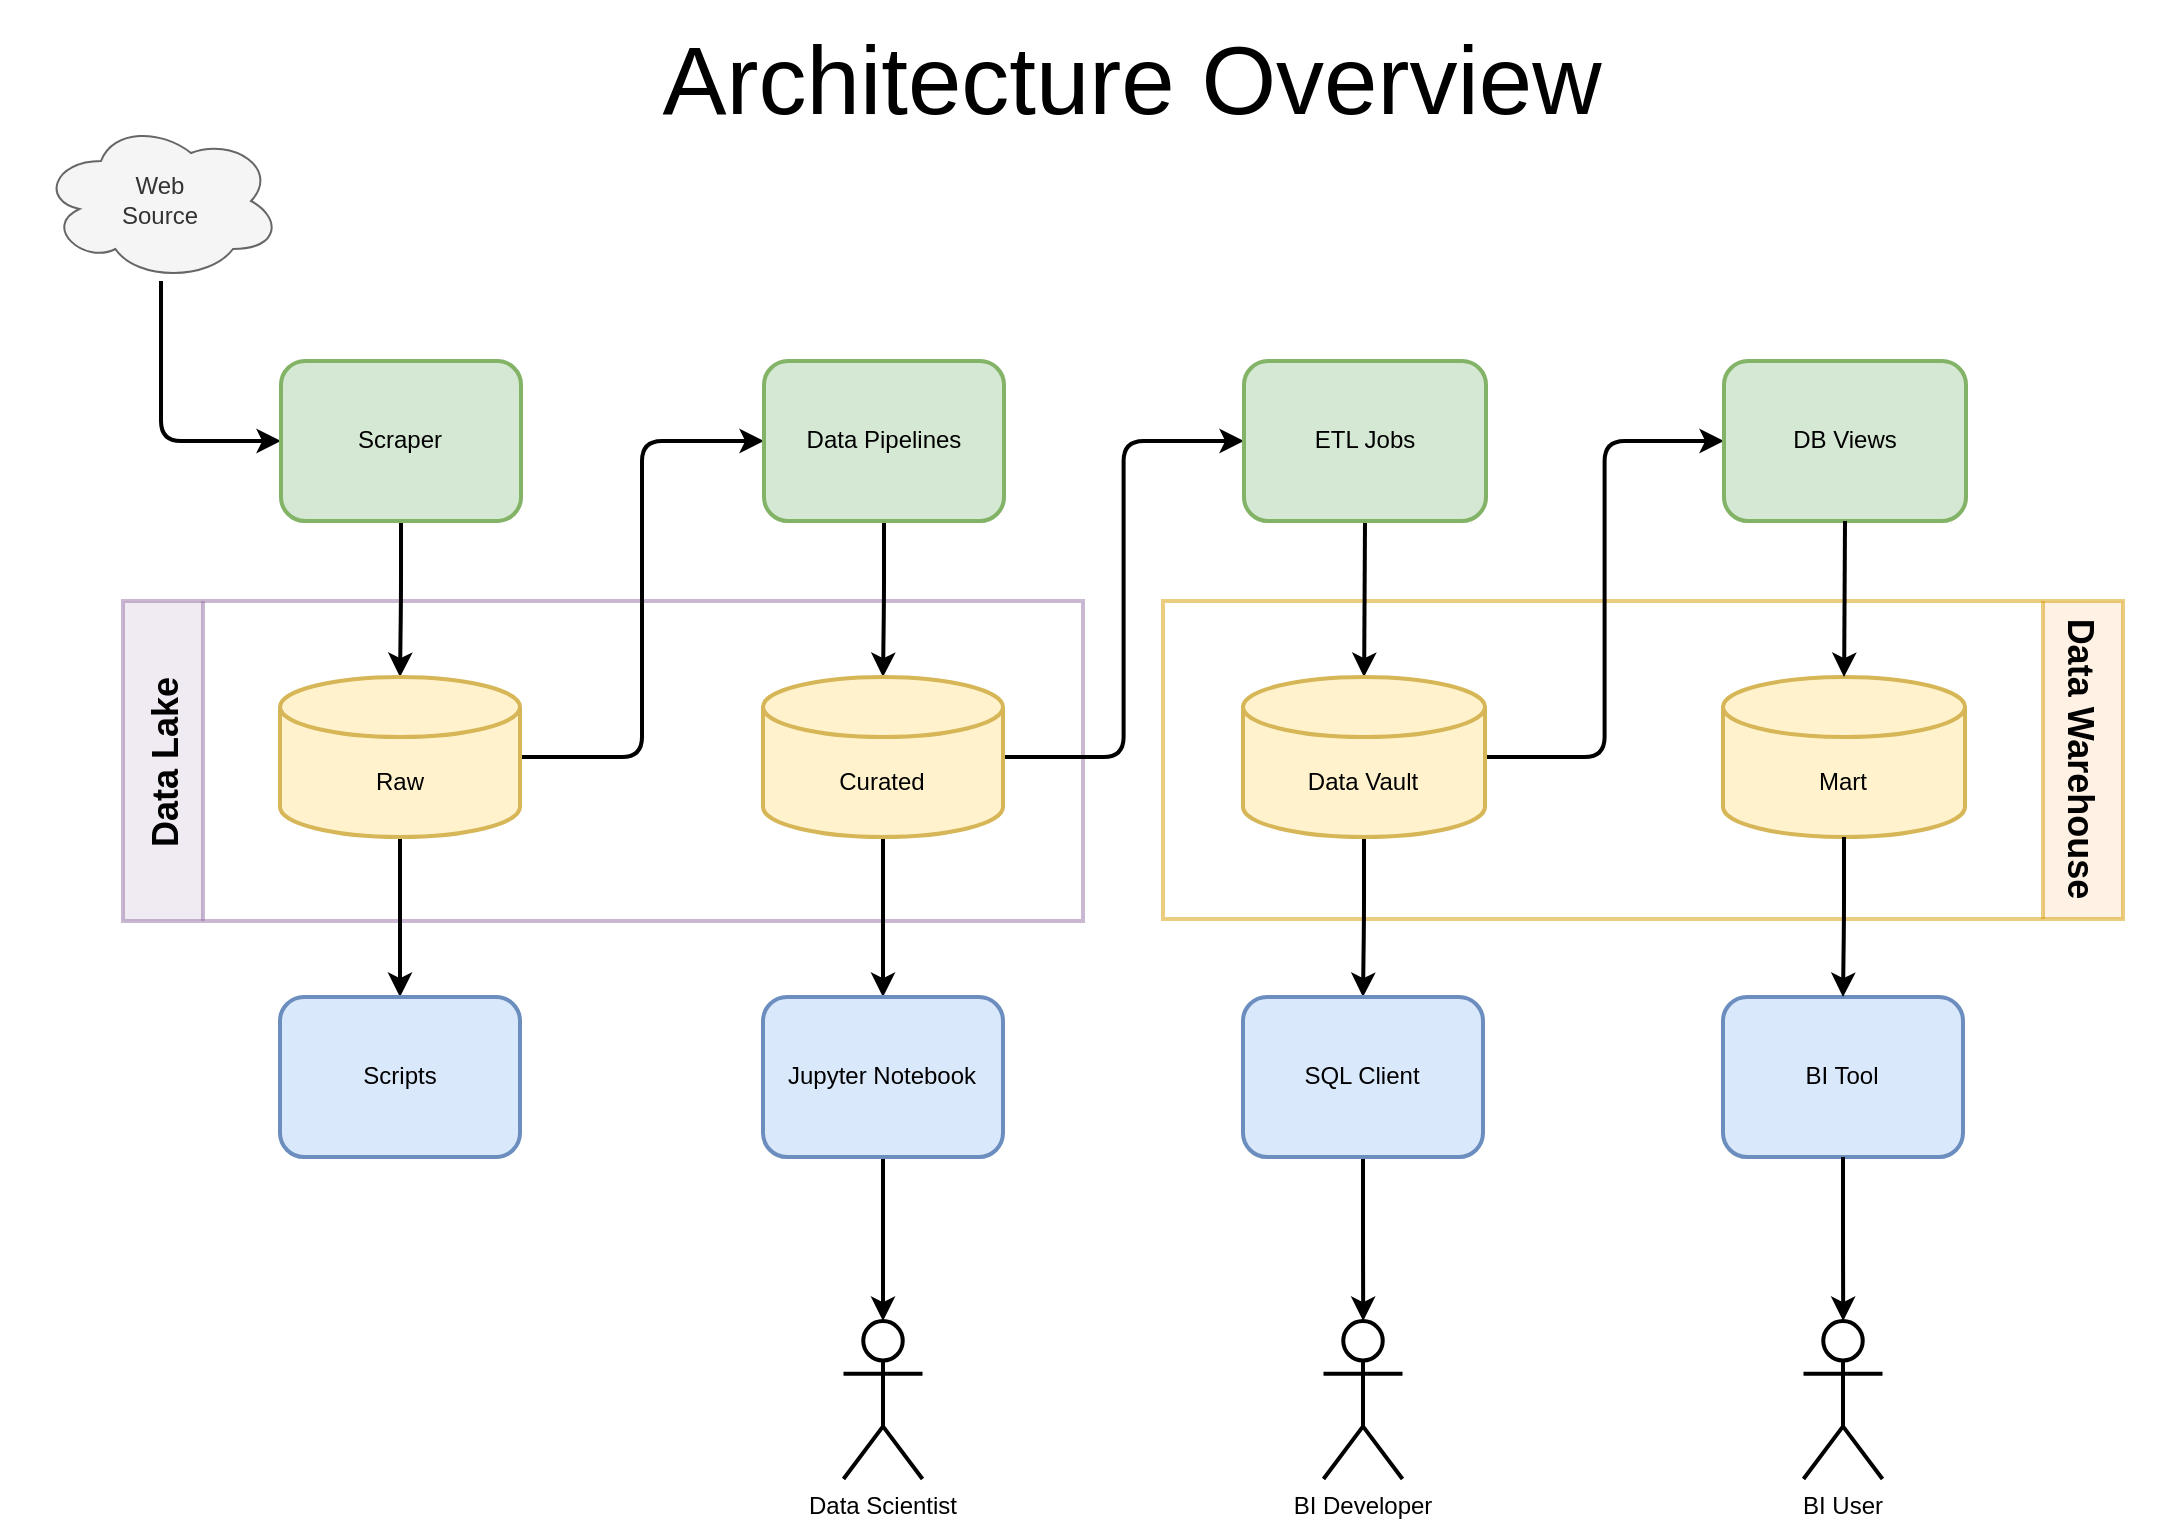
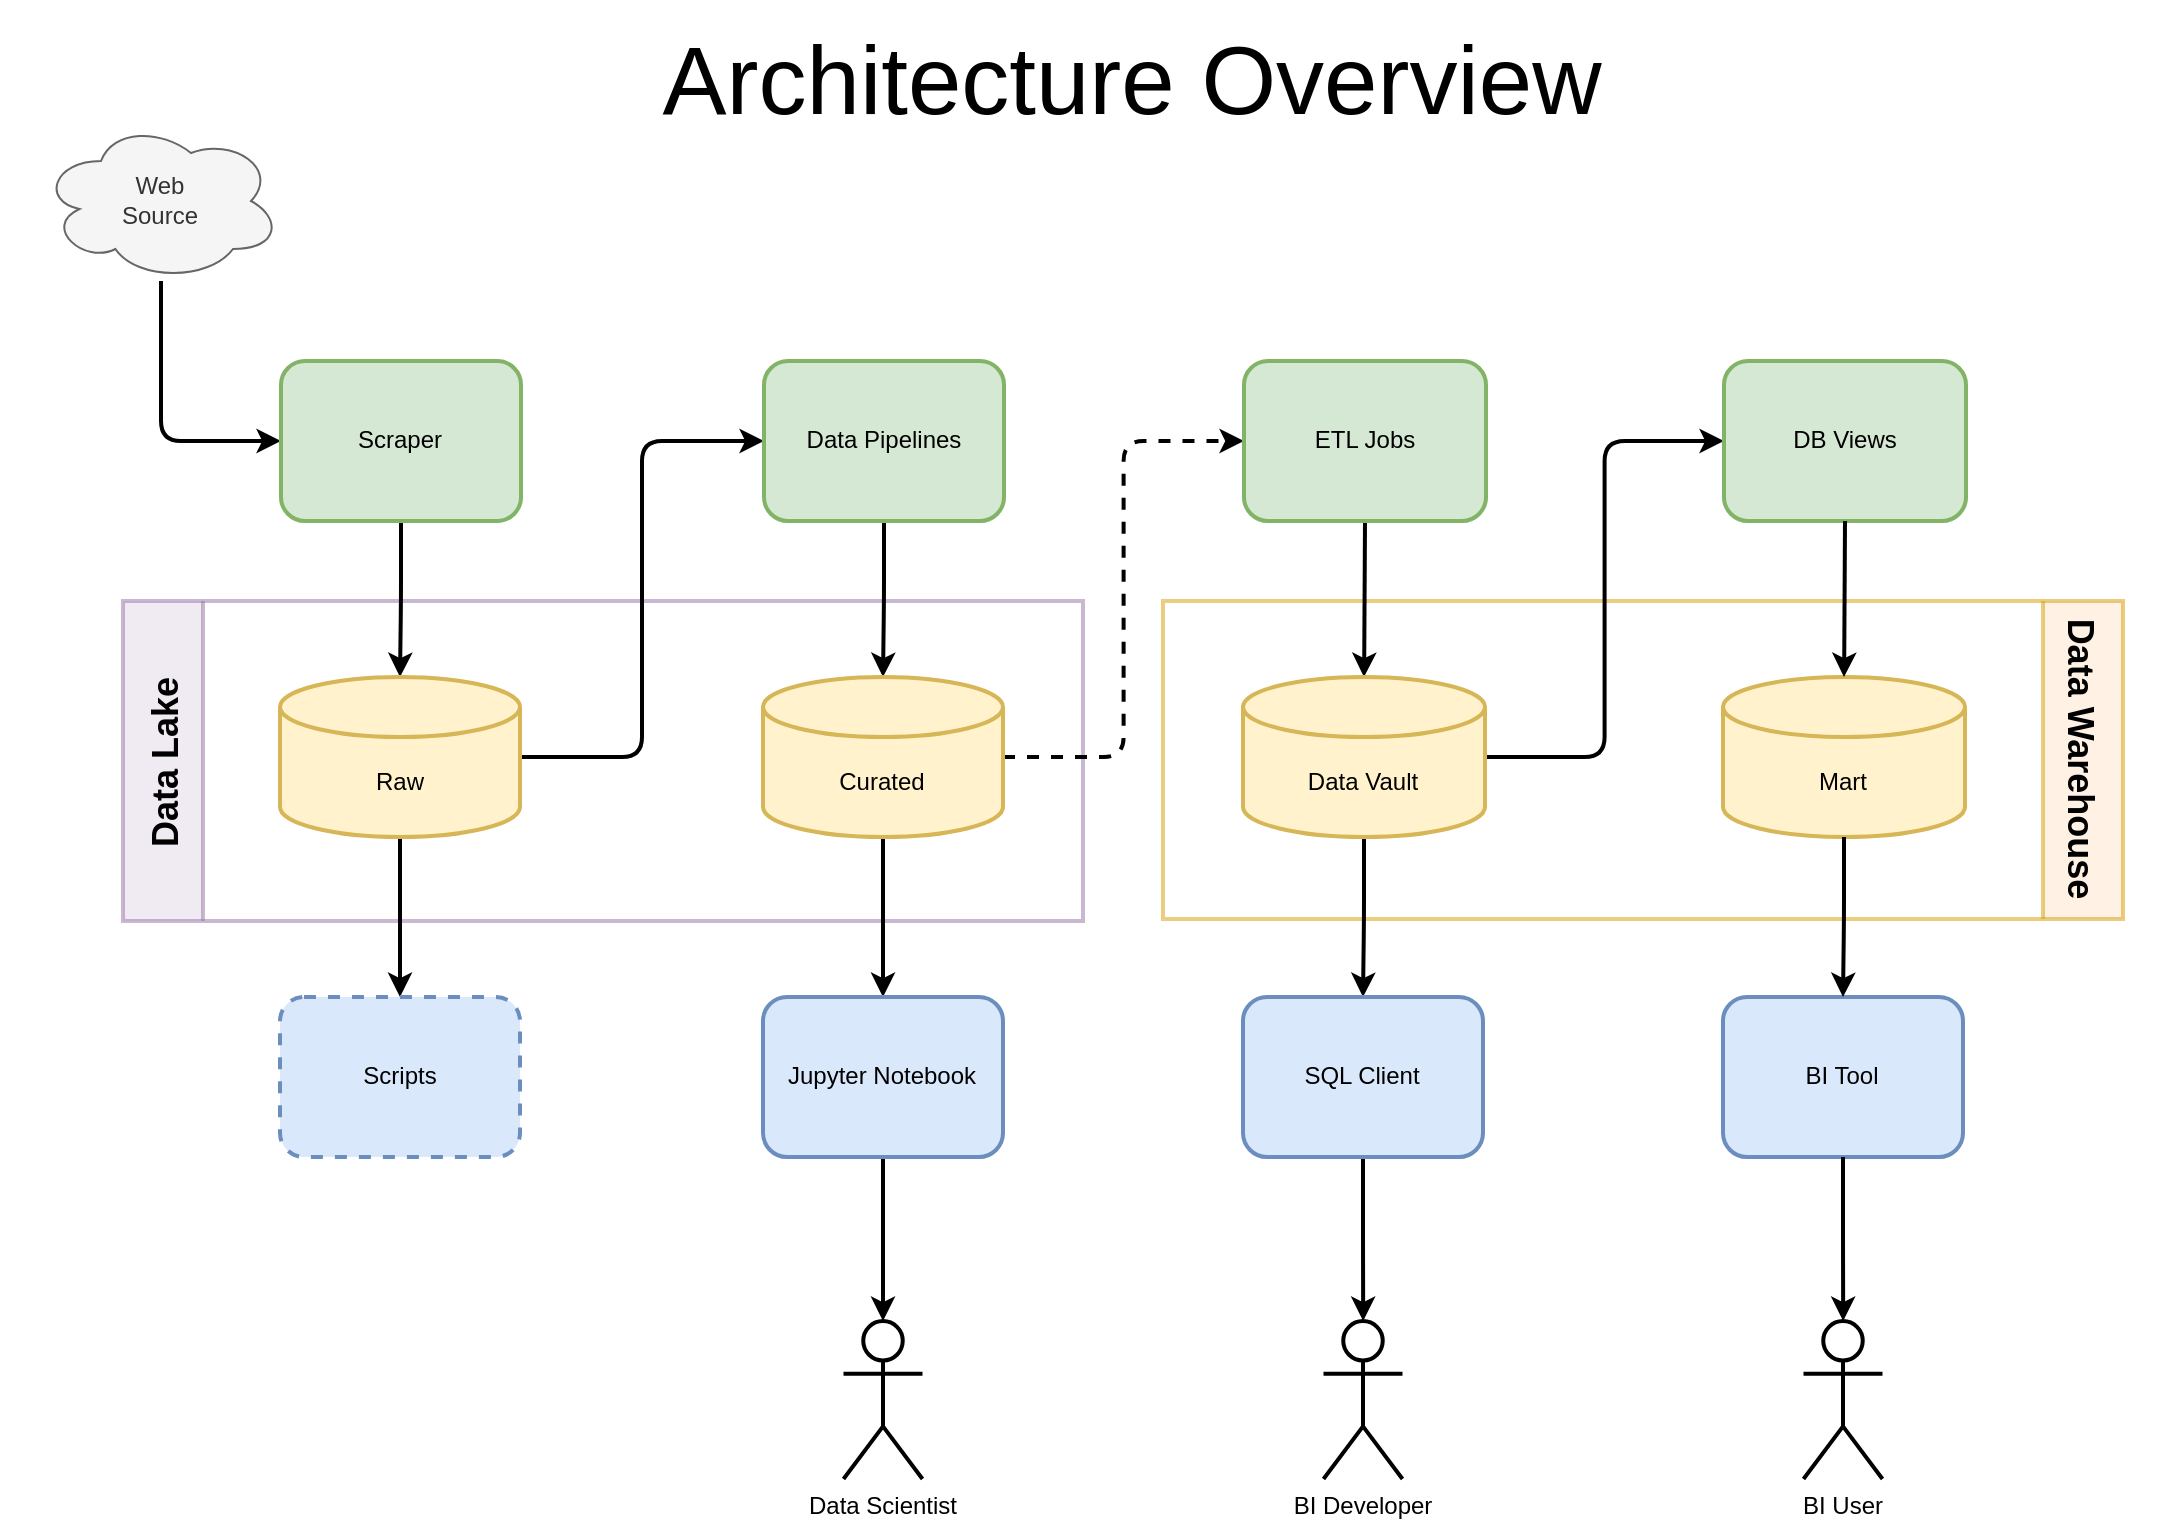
(1129, 446) -> (1129, 446)
(400, 1077) -> (400, 1077)
